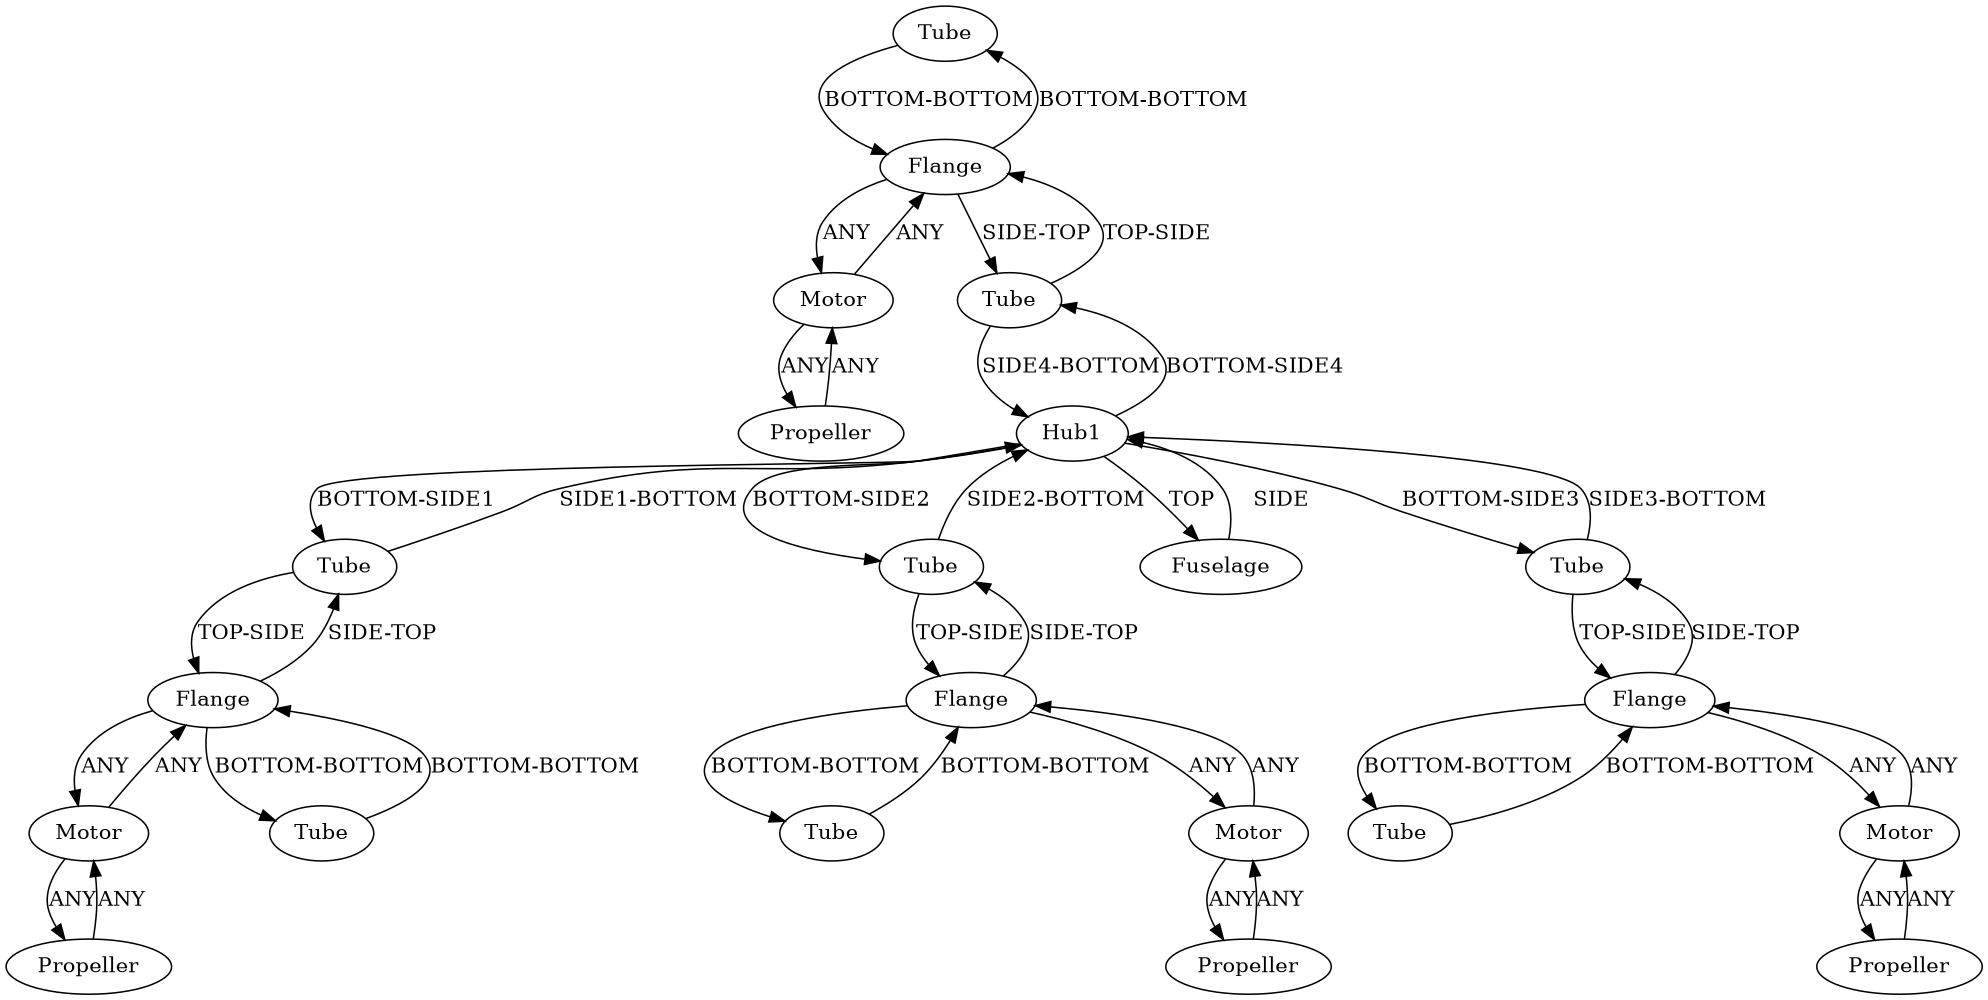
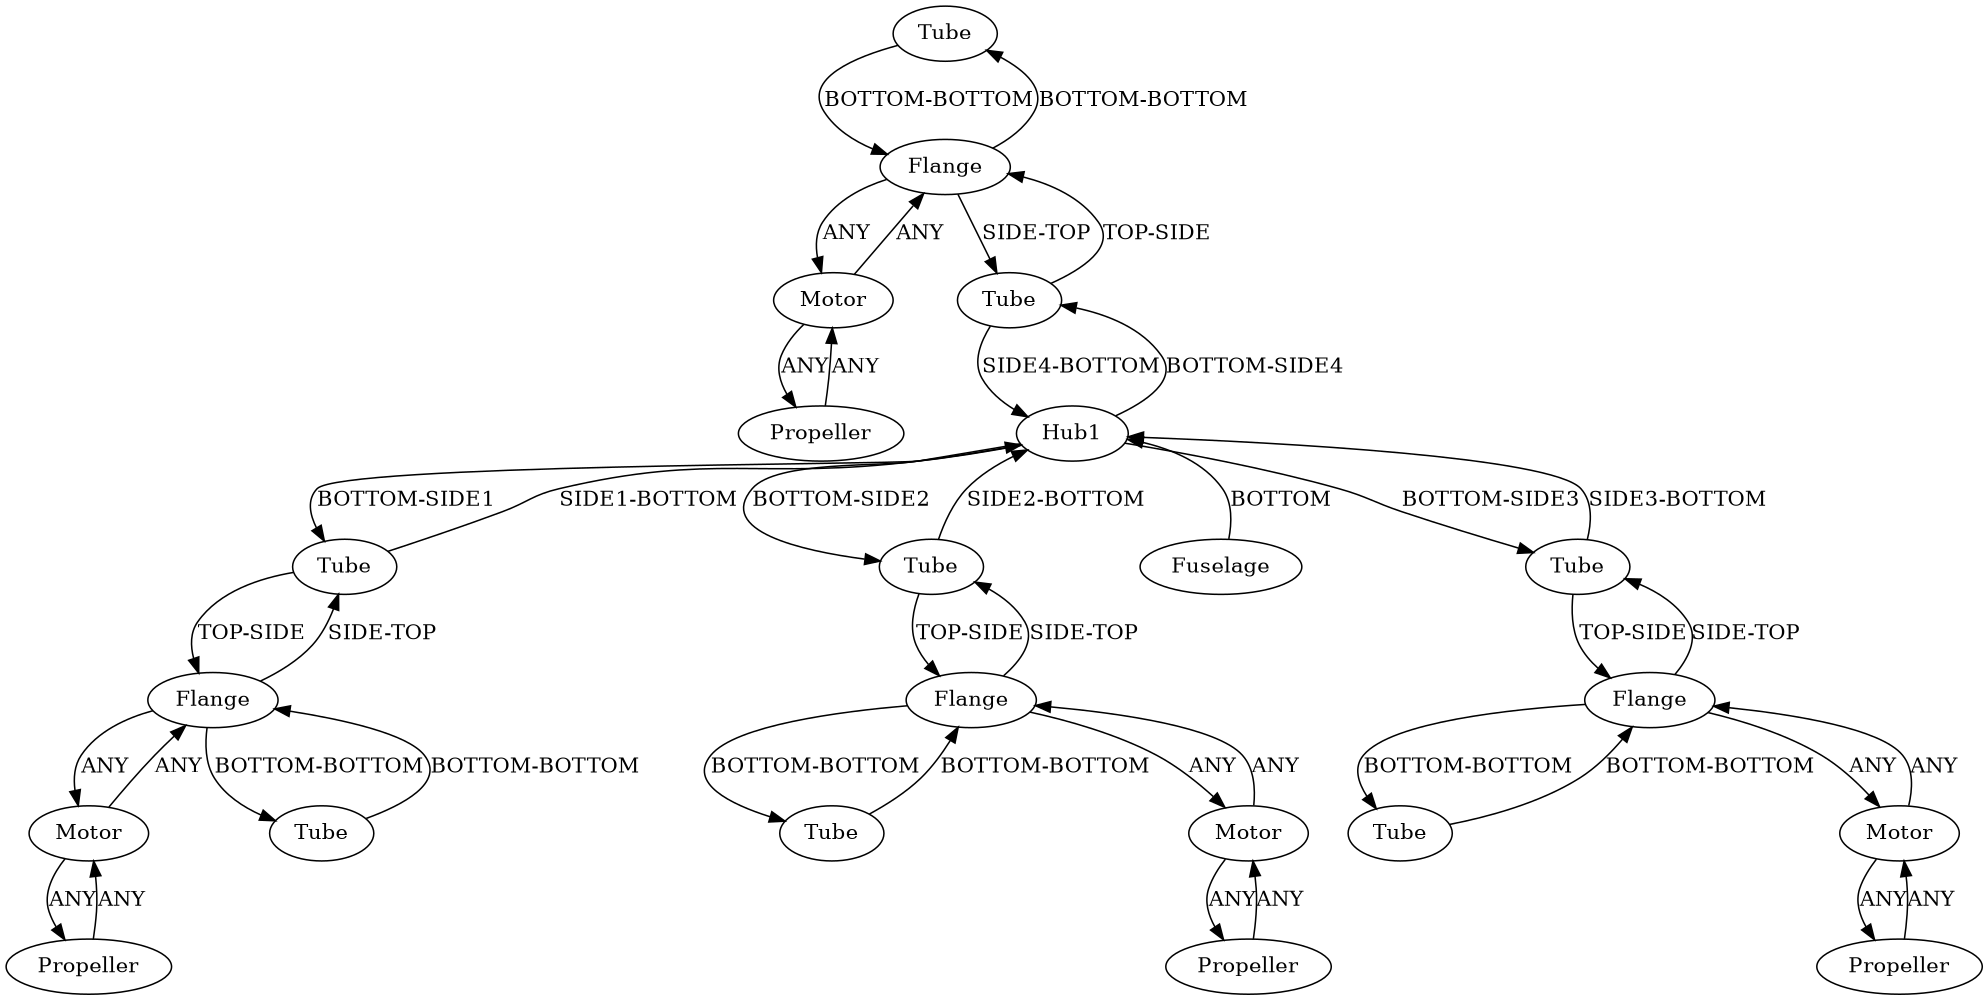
(1148, 490) -> none
(1281, 500) -> (1281, 500)
